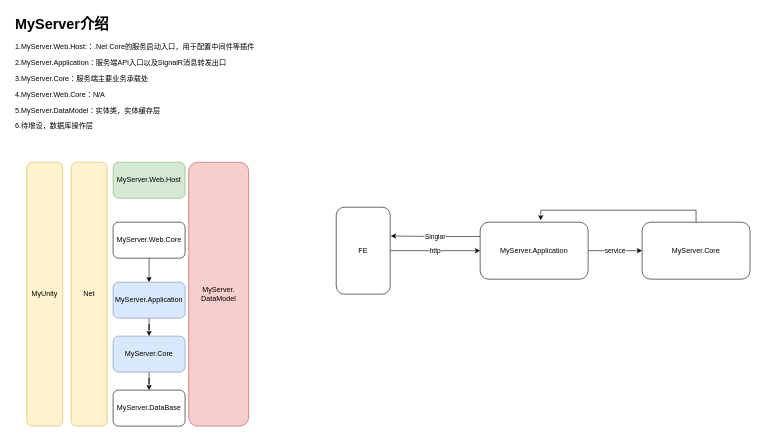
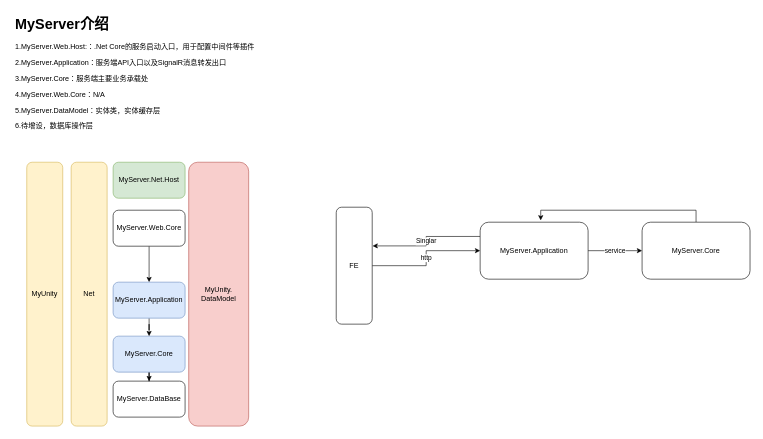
(149, 180) -> (149, 180)
(149, 240) -> (149, 228)
(363, 251) -> (354, 266)
(219, 294) -> (219, 294)
(149, 408) -> (149, 399)
